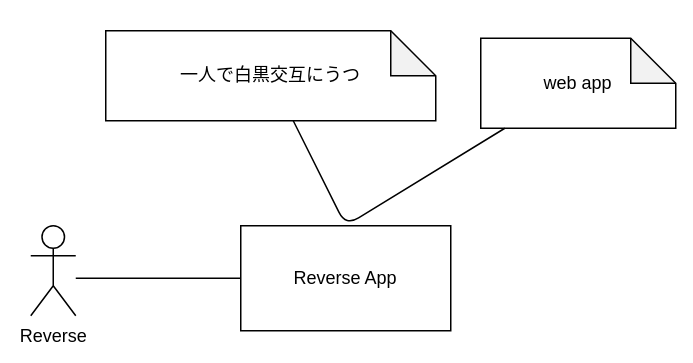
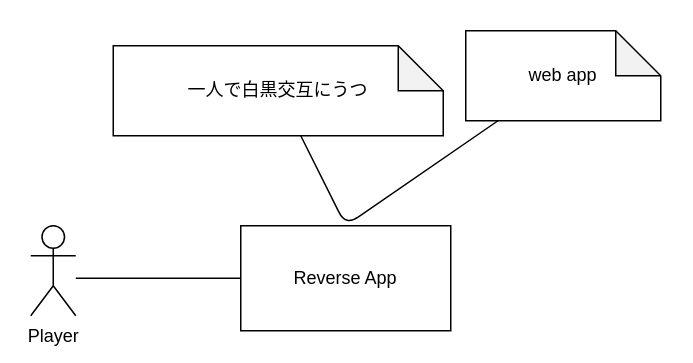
(271, 76) -> (278, 91)
(578, 83) -> (563, 76)
(54, 337) -> (54, 337)
